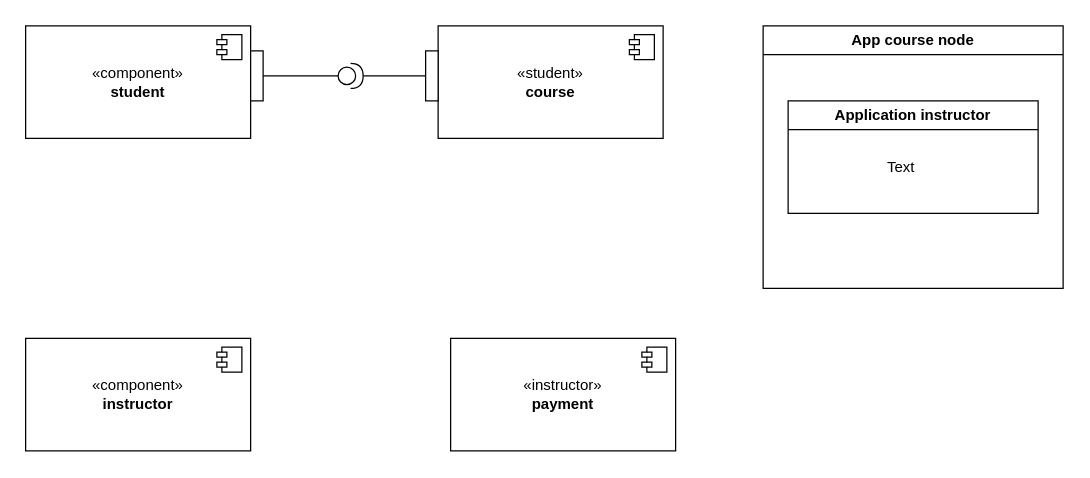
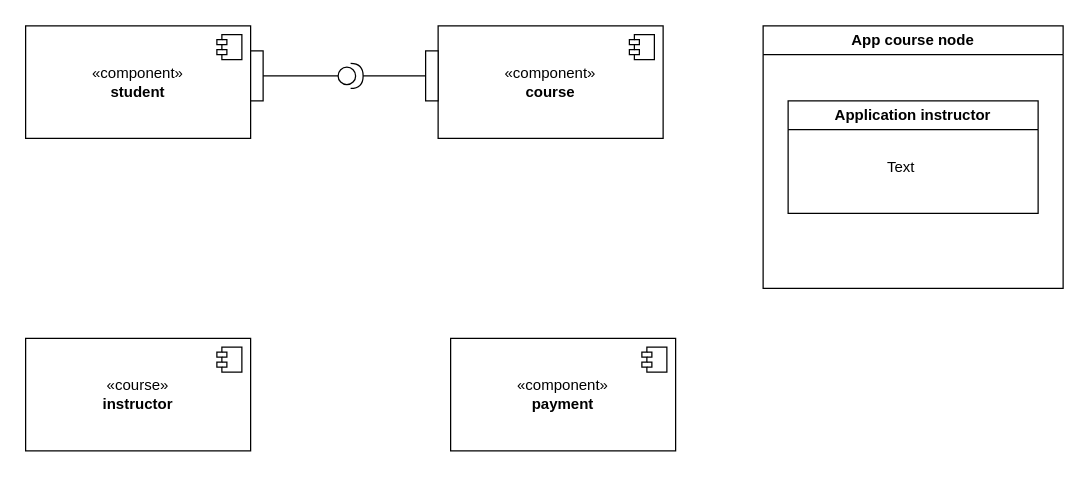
(551, 82) -> (551, 82)
(138, 394) -> (138, 394)
(563, 394) -> (563, 394)
